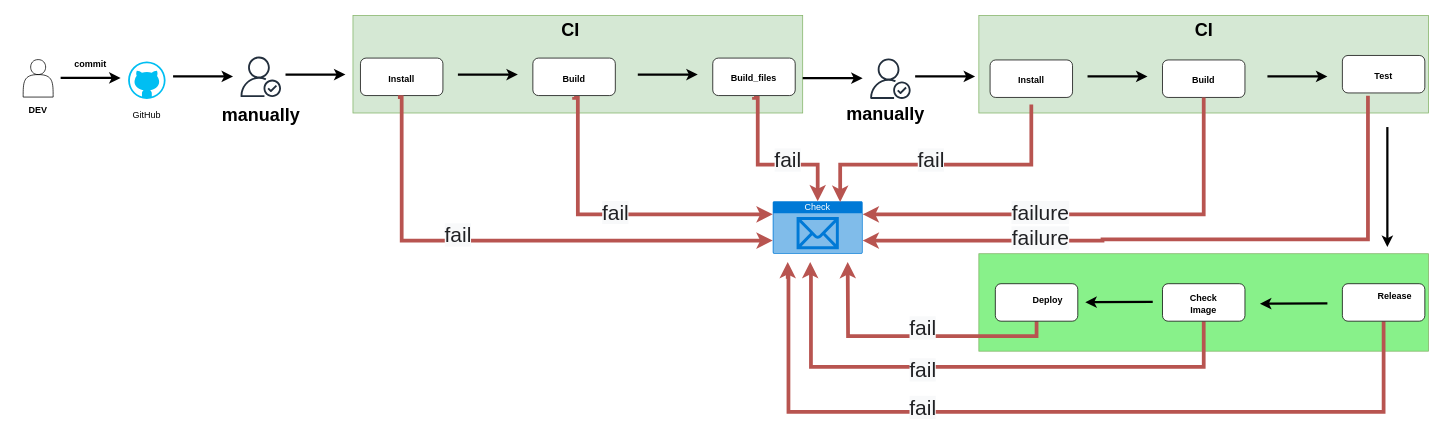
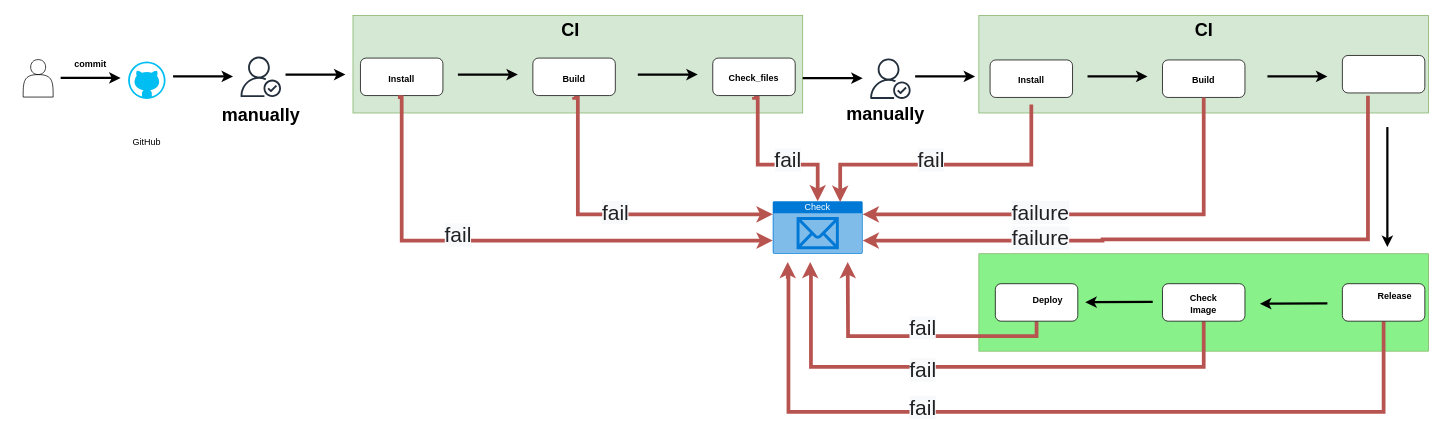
(1384, 76) -> none
(754, 78) -> (754, 78)
(38, 110) -> none
(147, 116) -> (147, 142)
